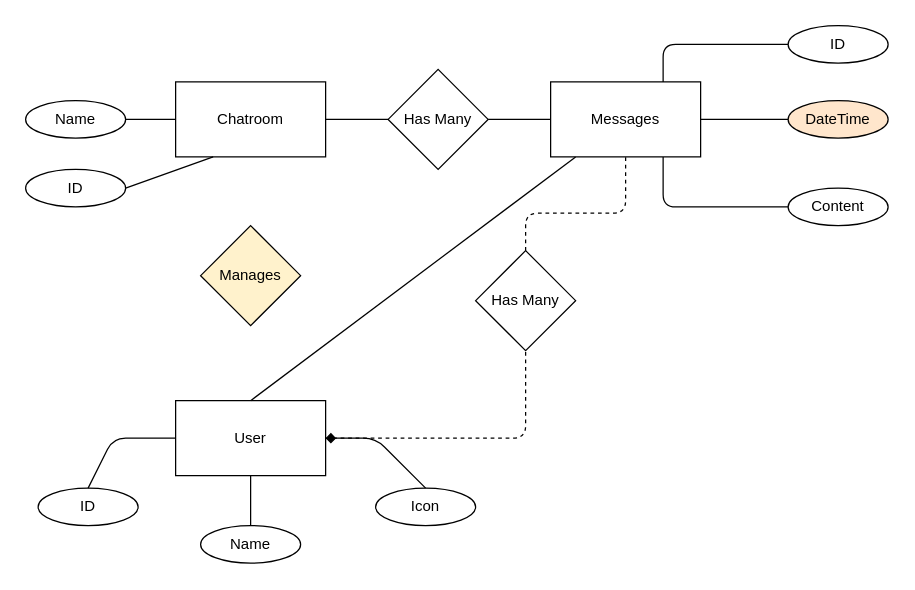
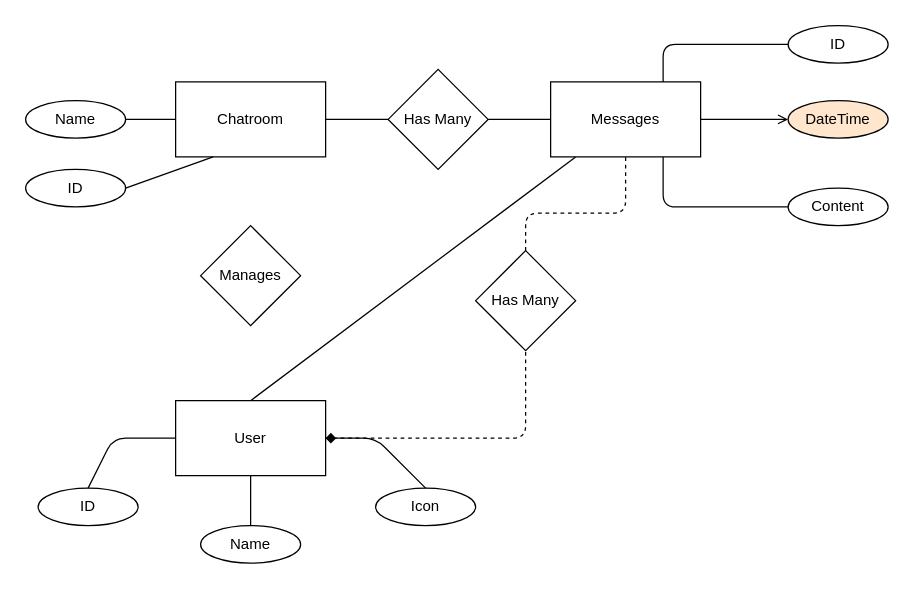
(783, 119) -> (782, 119)
(251, 276) -> (251, 276)
